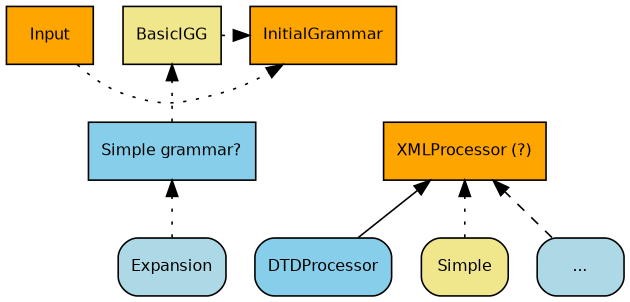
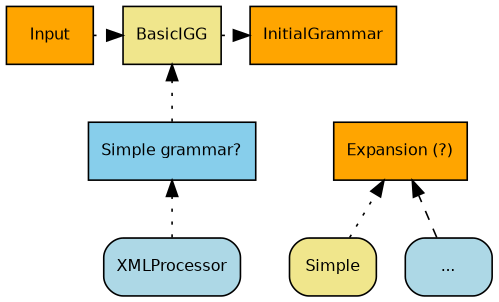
(161, 103) -> (100, 35)
(465, 151) -> (400, 151)
(172, 267) -> (172, 267)
(323, 267) -> none
